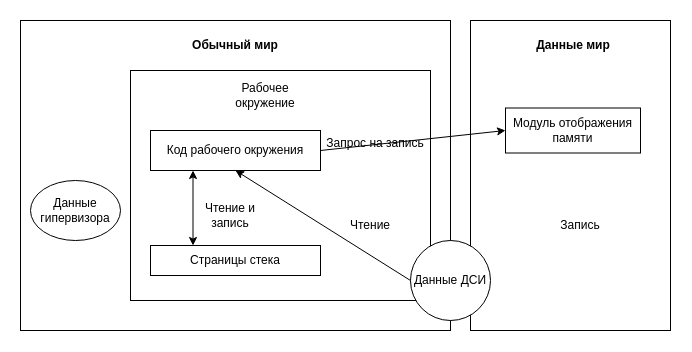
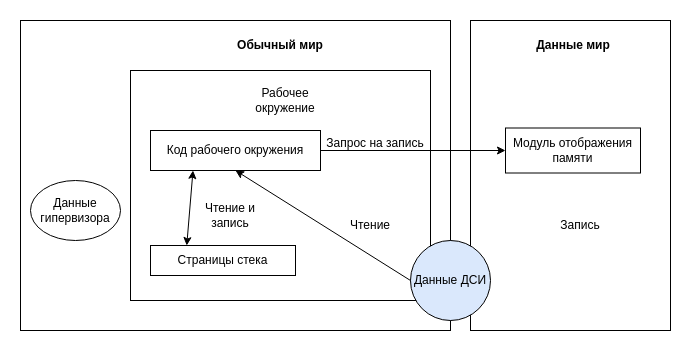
(236, 46) -> (281, 46)
(266, 96) -> (286, 101)
(573, 131) -> (573, 151)
(236, 261) -> (223, 261)
(451, 281) -> (451, 281)
